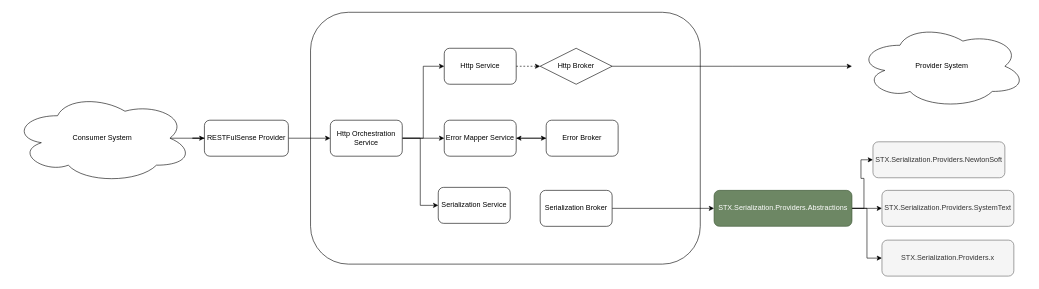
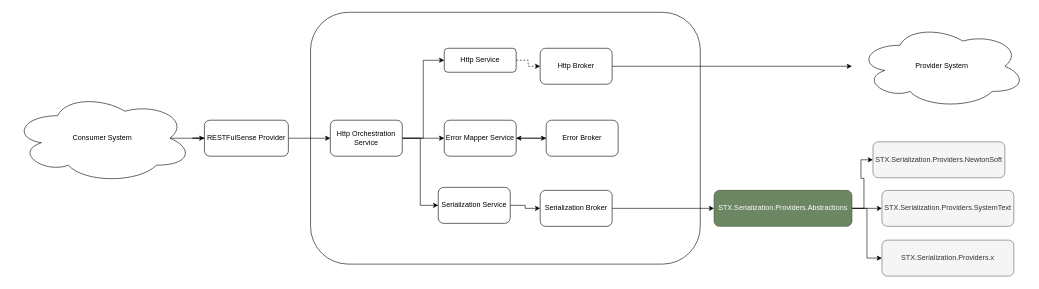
(480, 66) -> (480, 60)
(576, 66) -> (576, 66)
none -> (524, 206)
